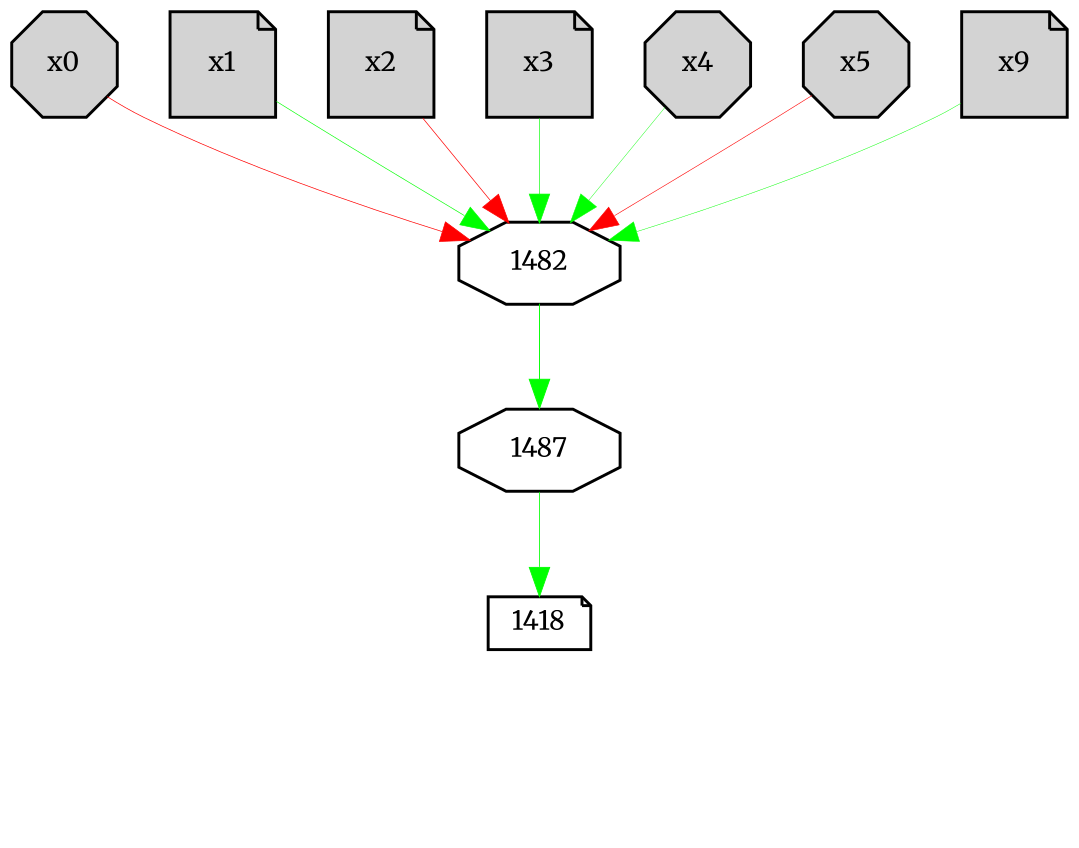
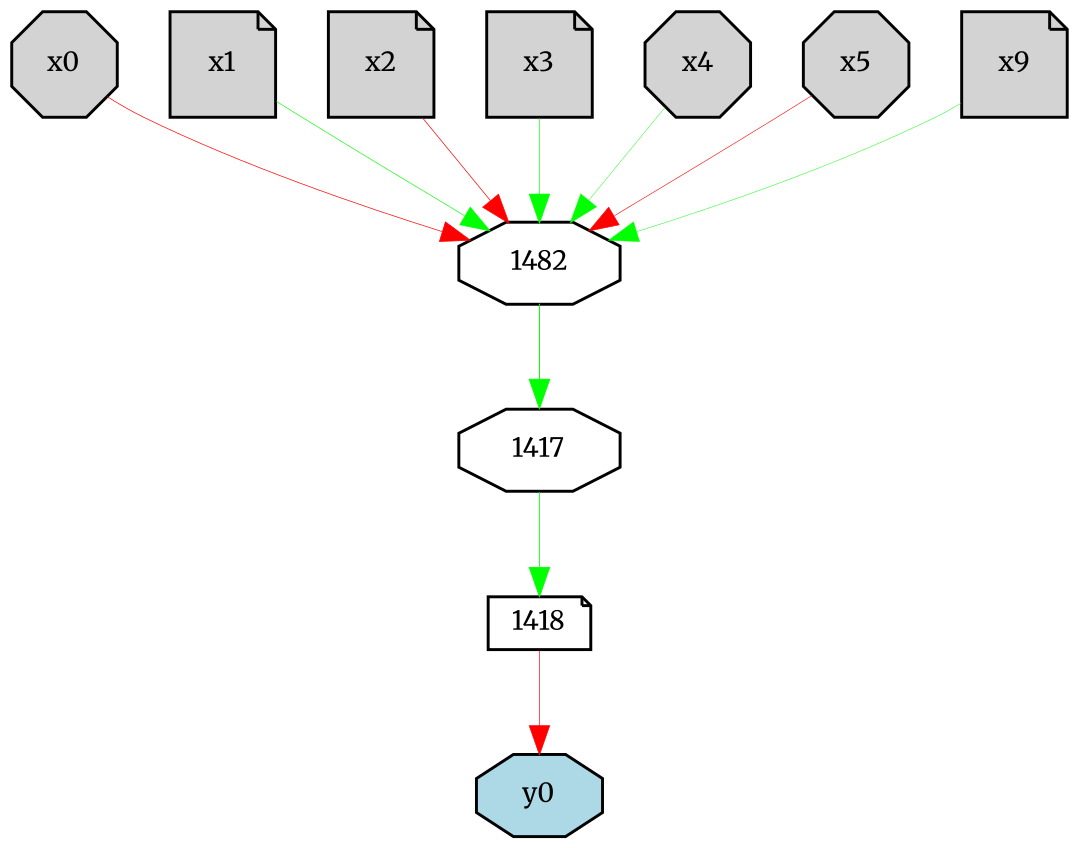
(539, 450) -> (539, 450)
none -> (539, 796)
